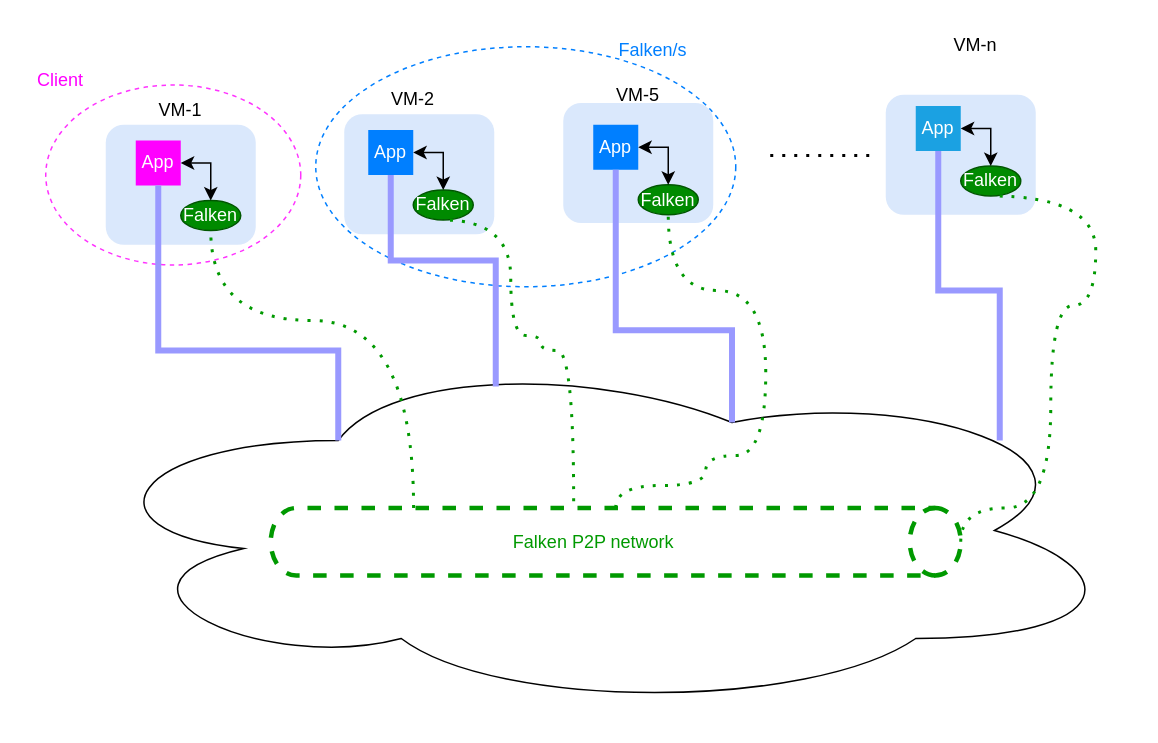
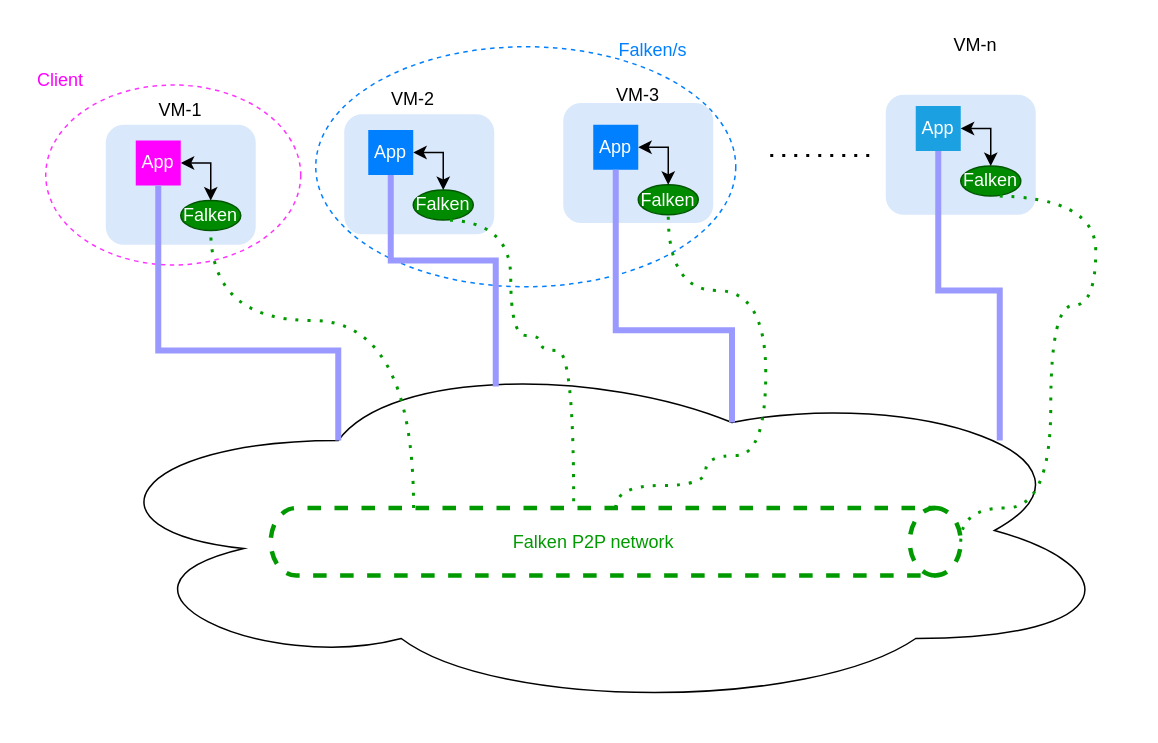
(638, 95) -> (638, 95)
